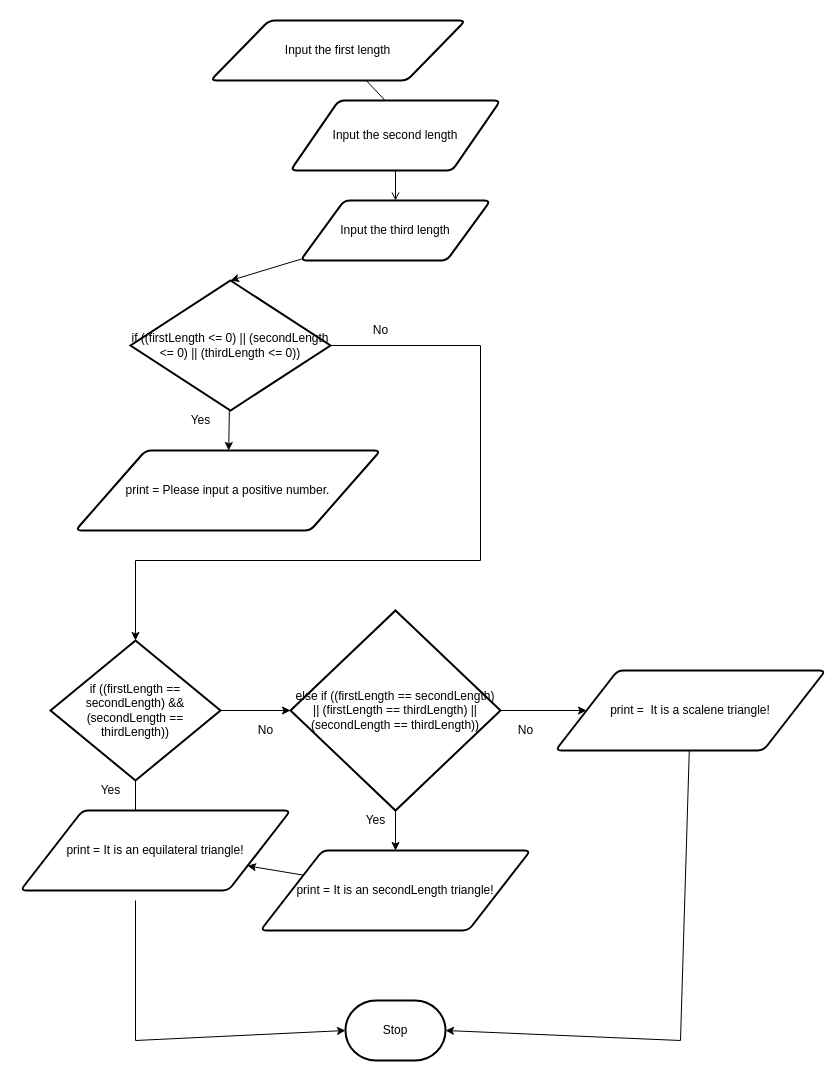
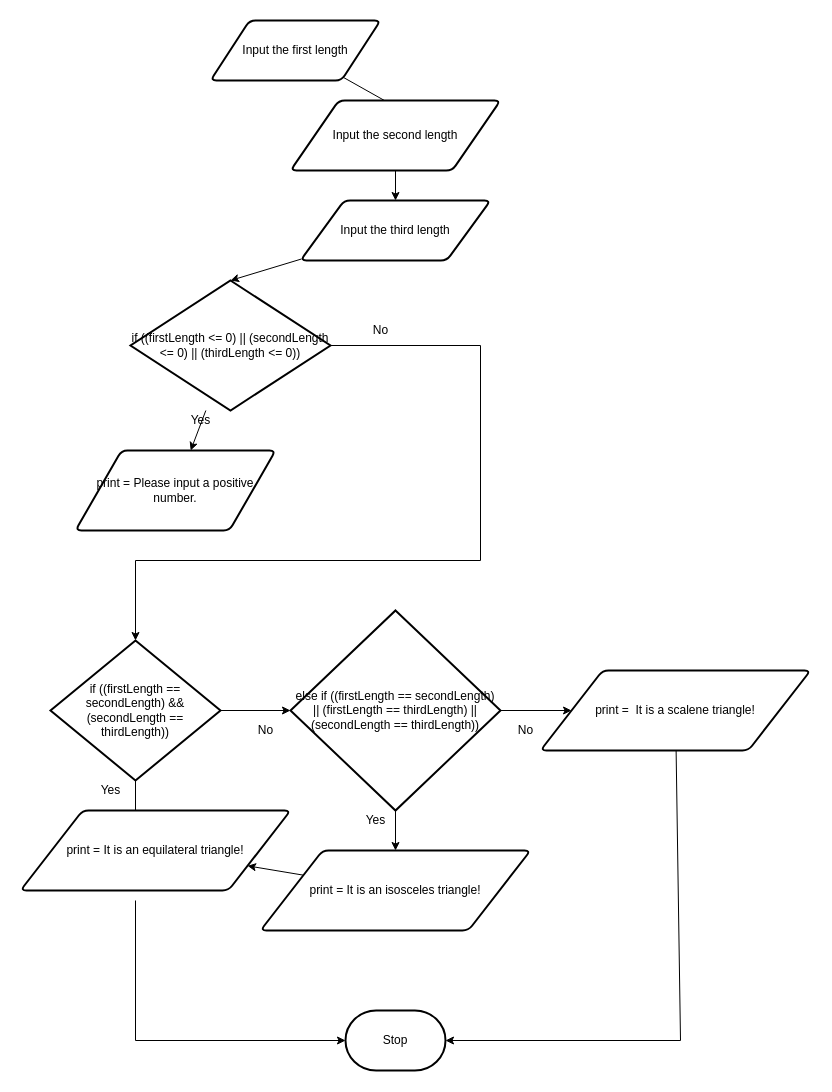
(338, 51) -> (296, 51)
(396, 193) -> (396, 192)
(228, 491) -> (176, 491)
(691, 711) -> (676, 711)
(396, 891) -> (396, 891)
(396, 1031) -> (396, 1041)
